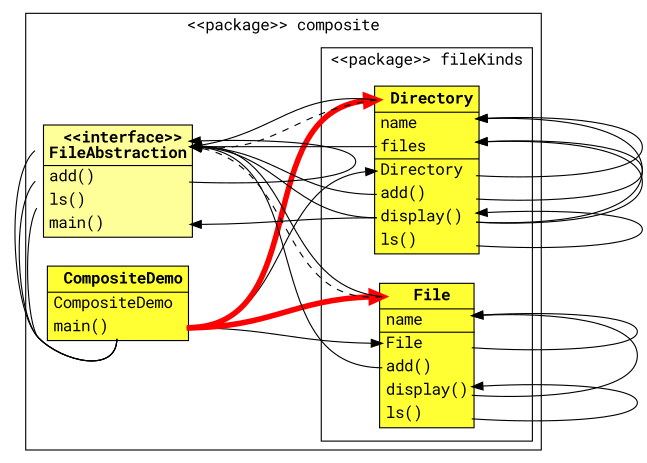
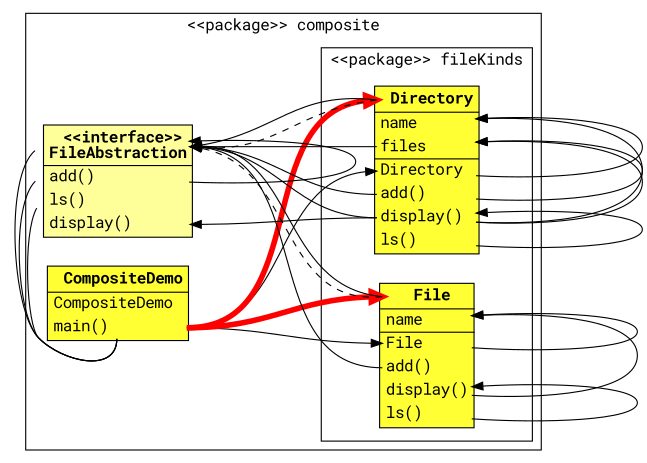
(77, 223) -> (91, 223)
